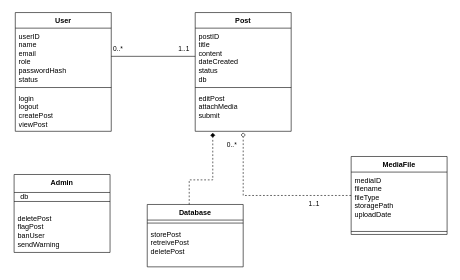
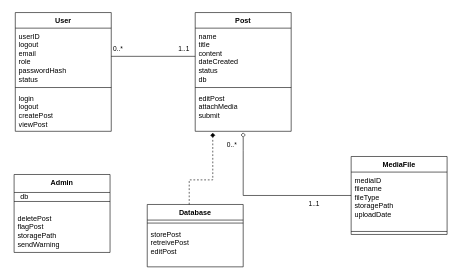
(43, 58) -> (43, 58)
(221, 58) -> (221, 58)
(267, 195) -> (267, 195)
(39, 232) -> (40, 232)
(174, 243) -> (174, 243)
